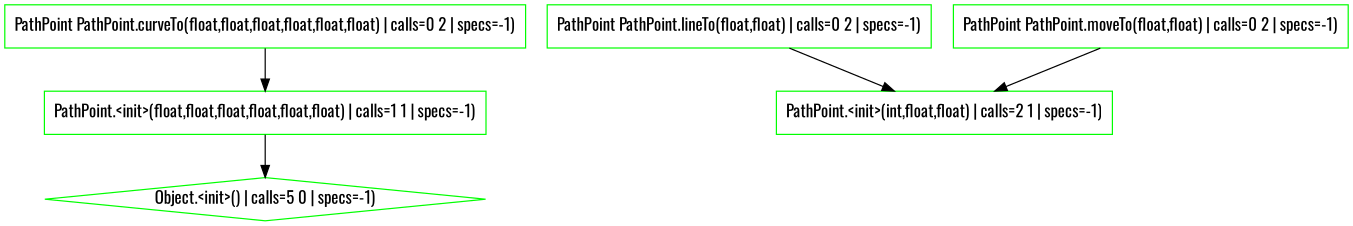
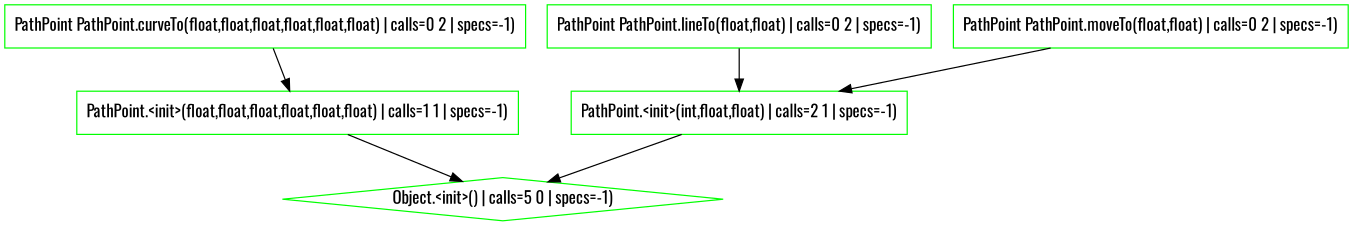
none -> (621, 156)
